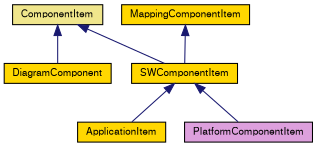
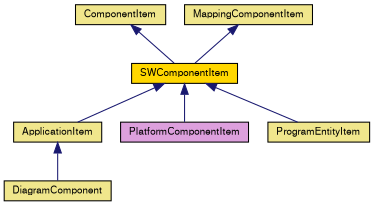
(186, 15) -> (249, 15)
(58, 50) -> (58, 167)
(58, 73) -> (58, 191)
(122, 132) -> (58, 132)
none -> (319, 132)
